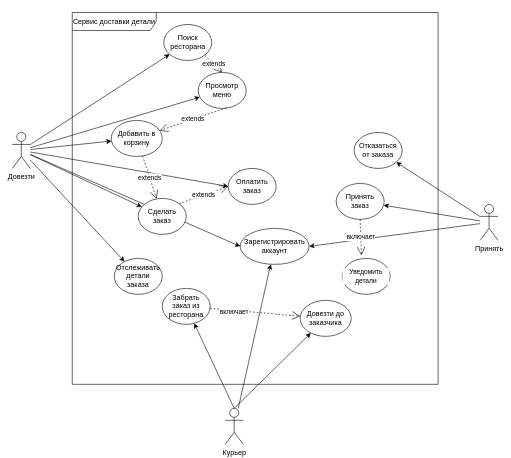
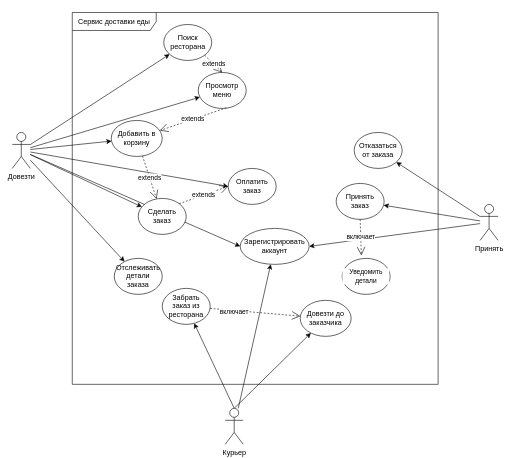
(114, 21) -> (114, 21)
